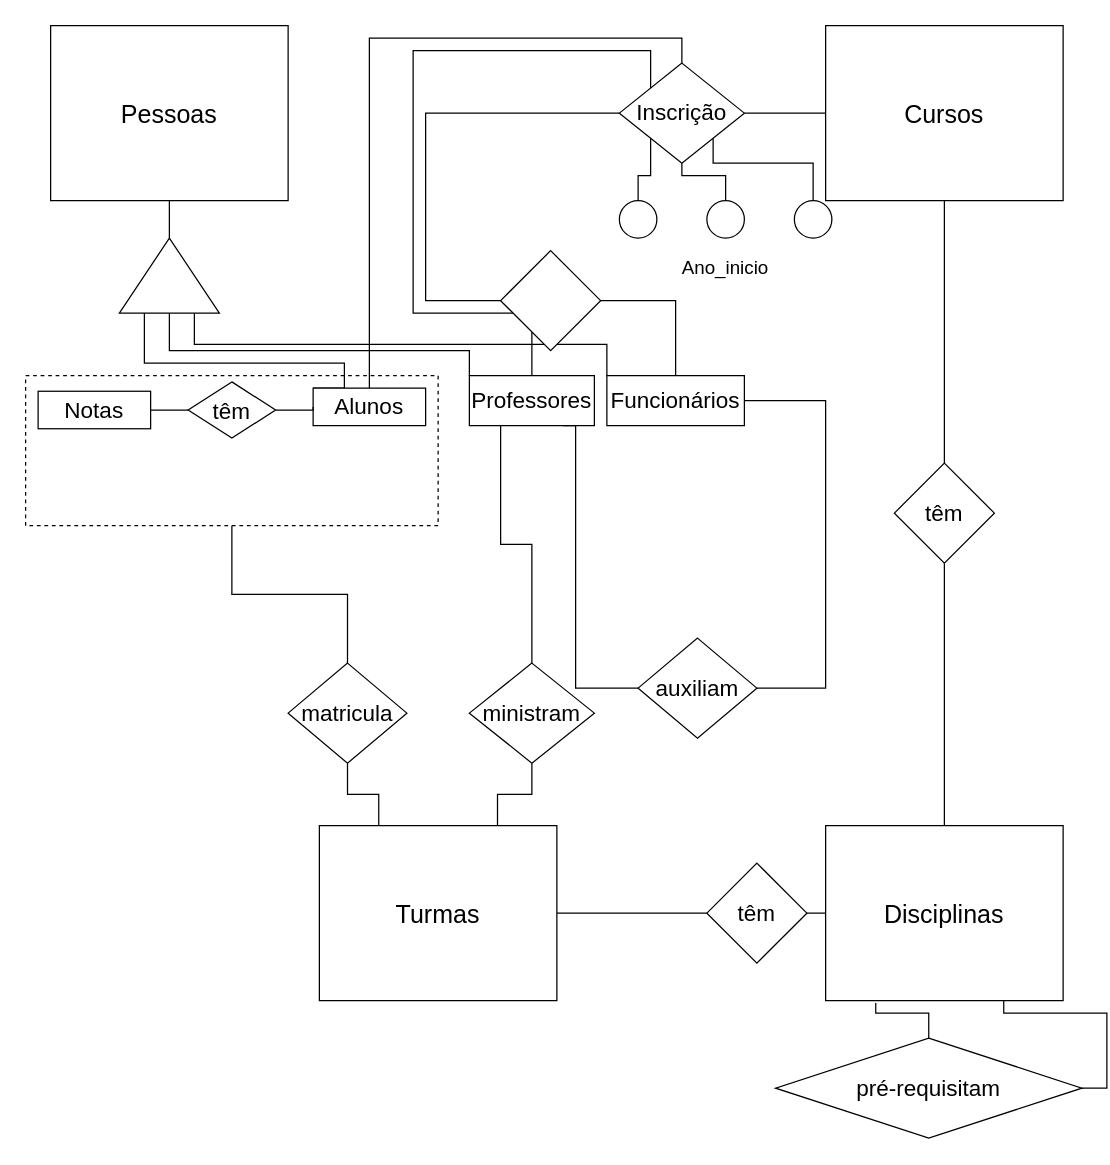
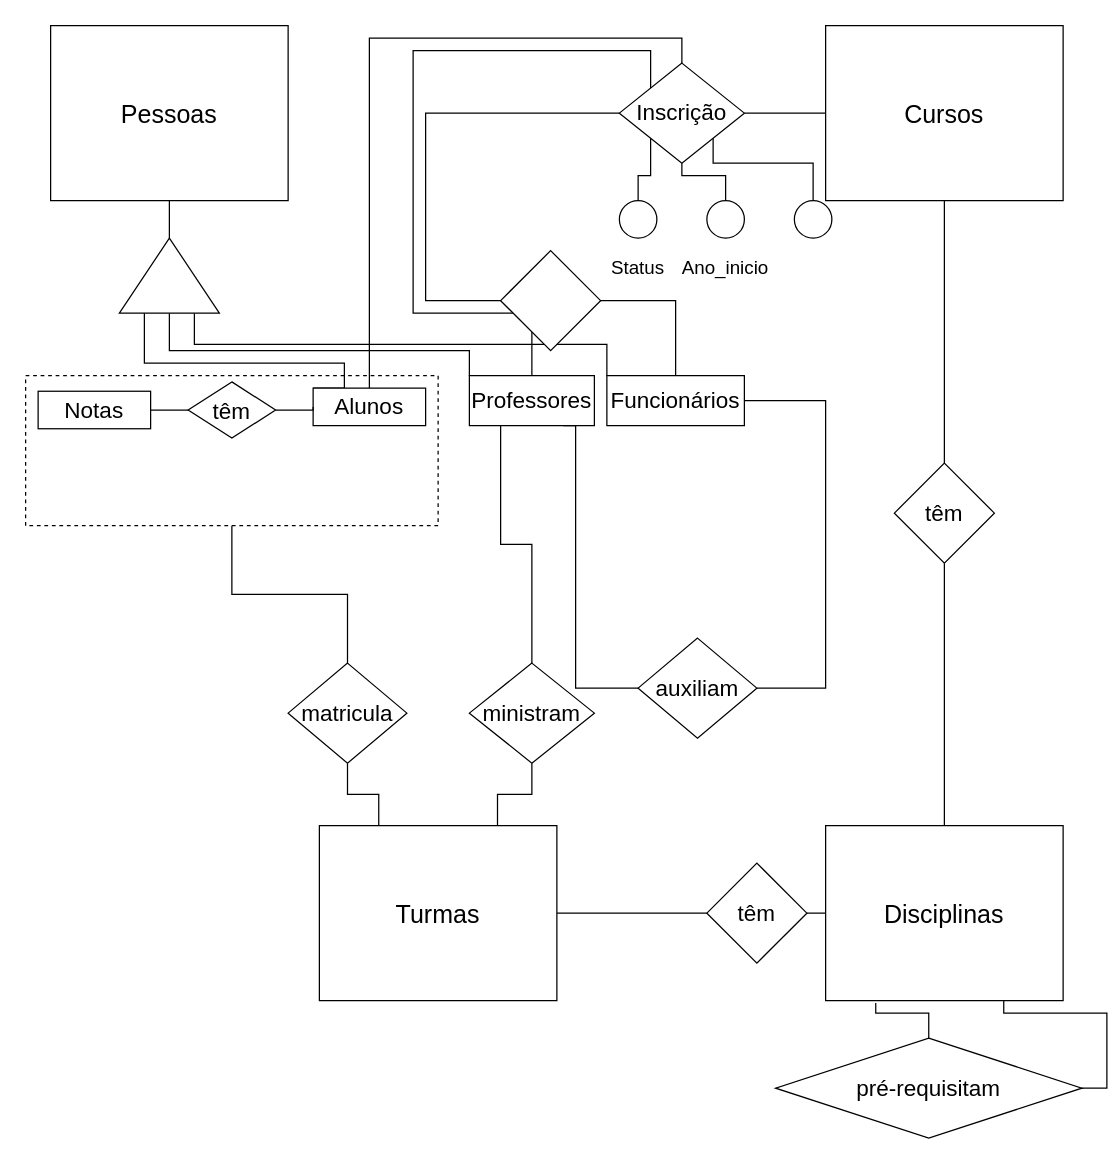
none -> (638, 266)
